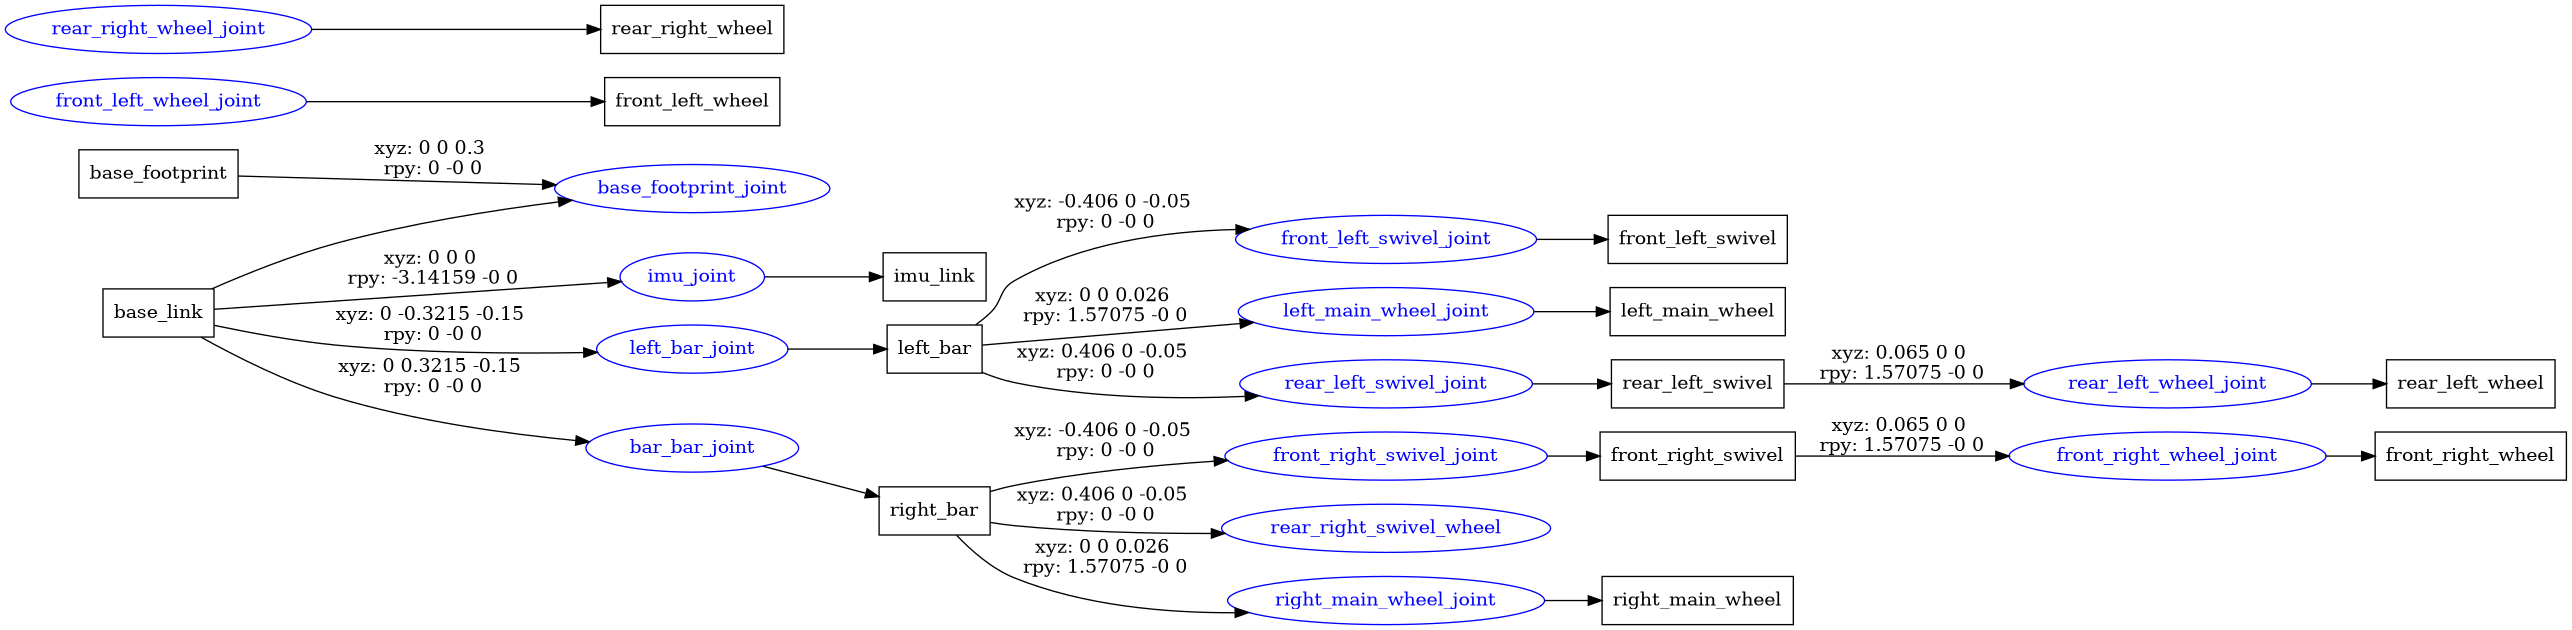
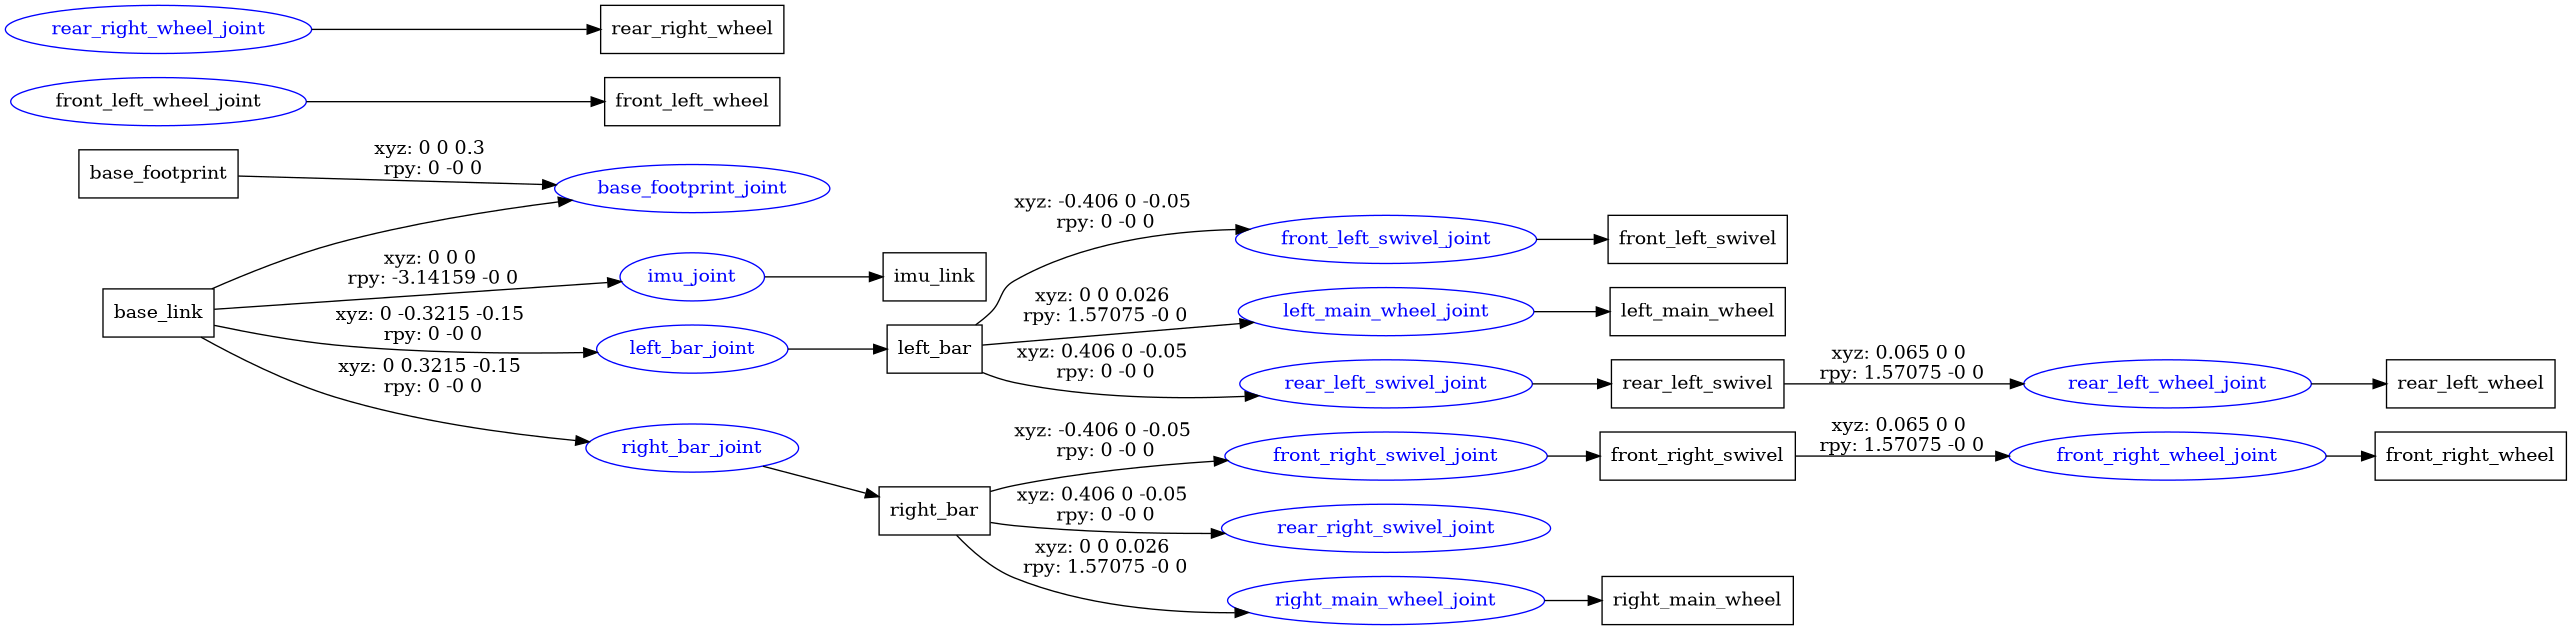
(158, 102) -> (158, 102)
(692, 448) -> (692, 448)
(1386, 528) -> (1386, 528)
